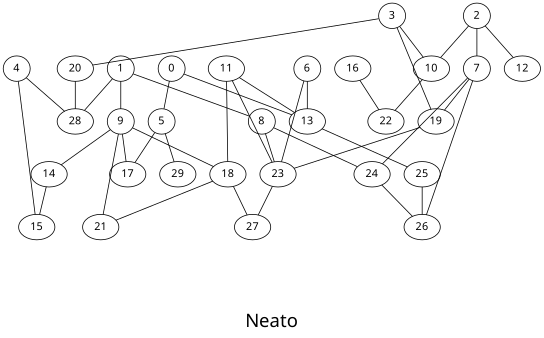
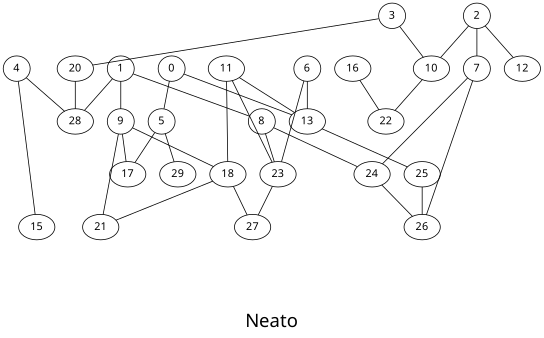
(436, 121) -> none
(49, 174) -> none
